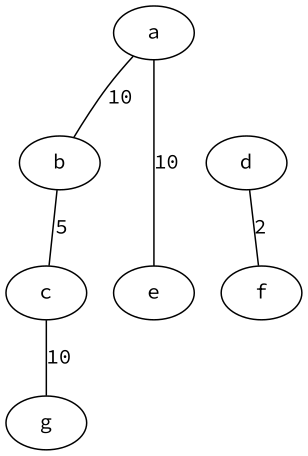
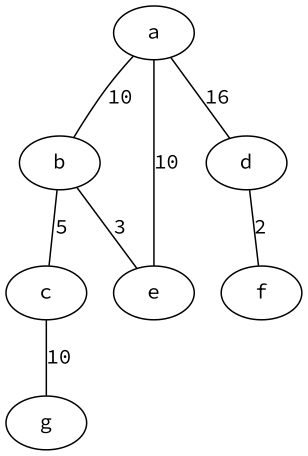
none -> (200, 98)
none -> (107, 228)
